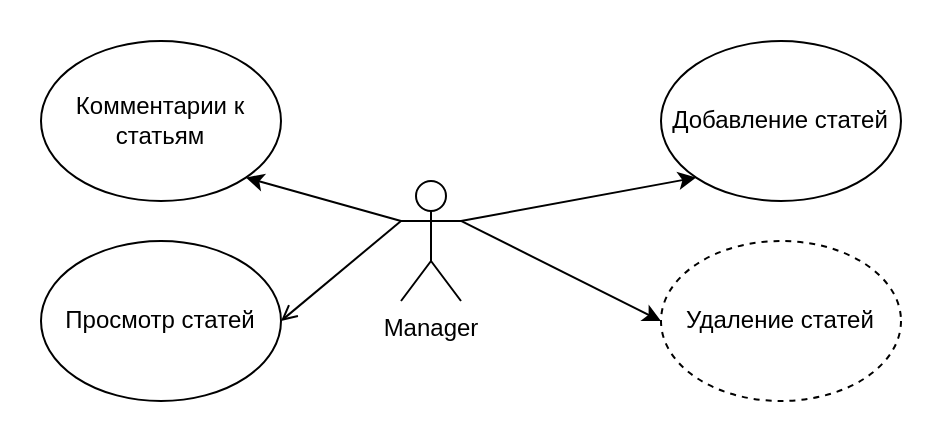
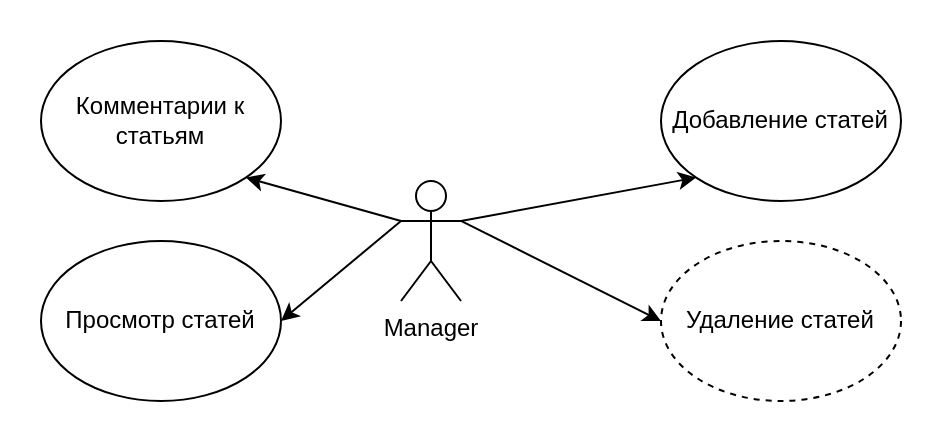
(290, 314) -> (292, 312)
